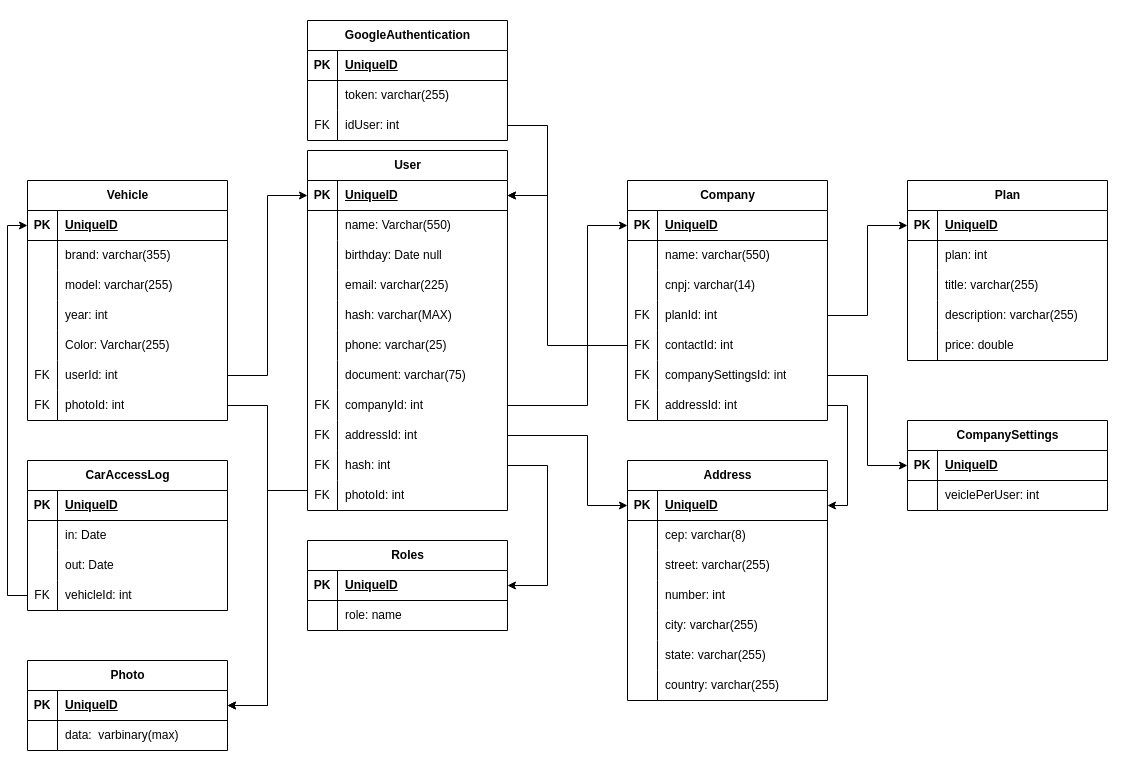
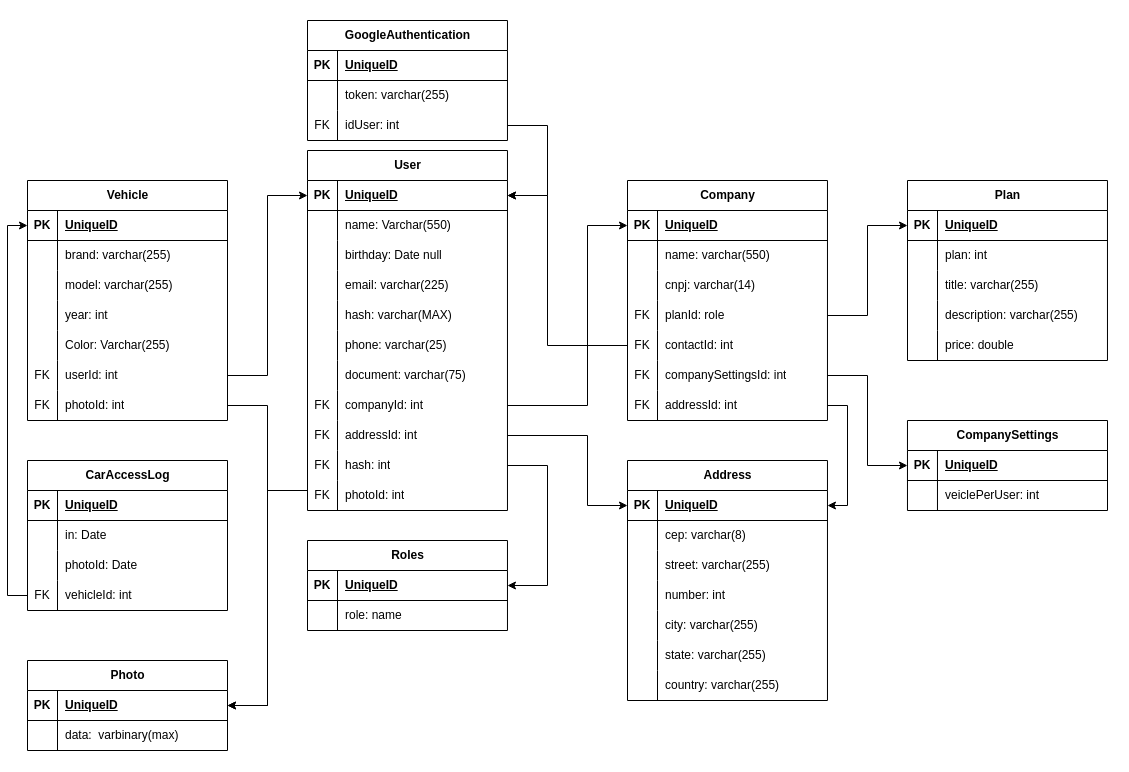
(126, 256) -> (126, 256)
(696, 316) -> (700, 316)
(93, 566) -> (106, 566)
